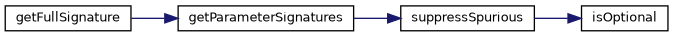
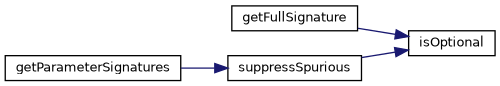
(148, 18) -> (377, 31)
